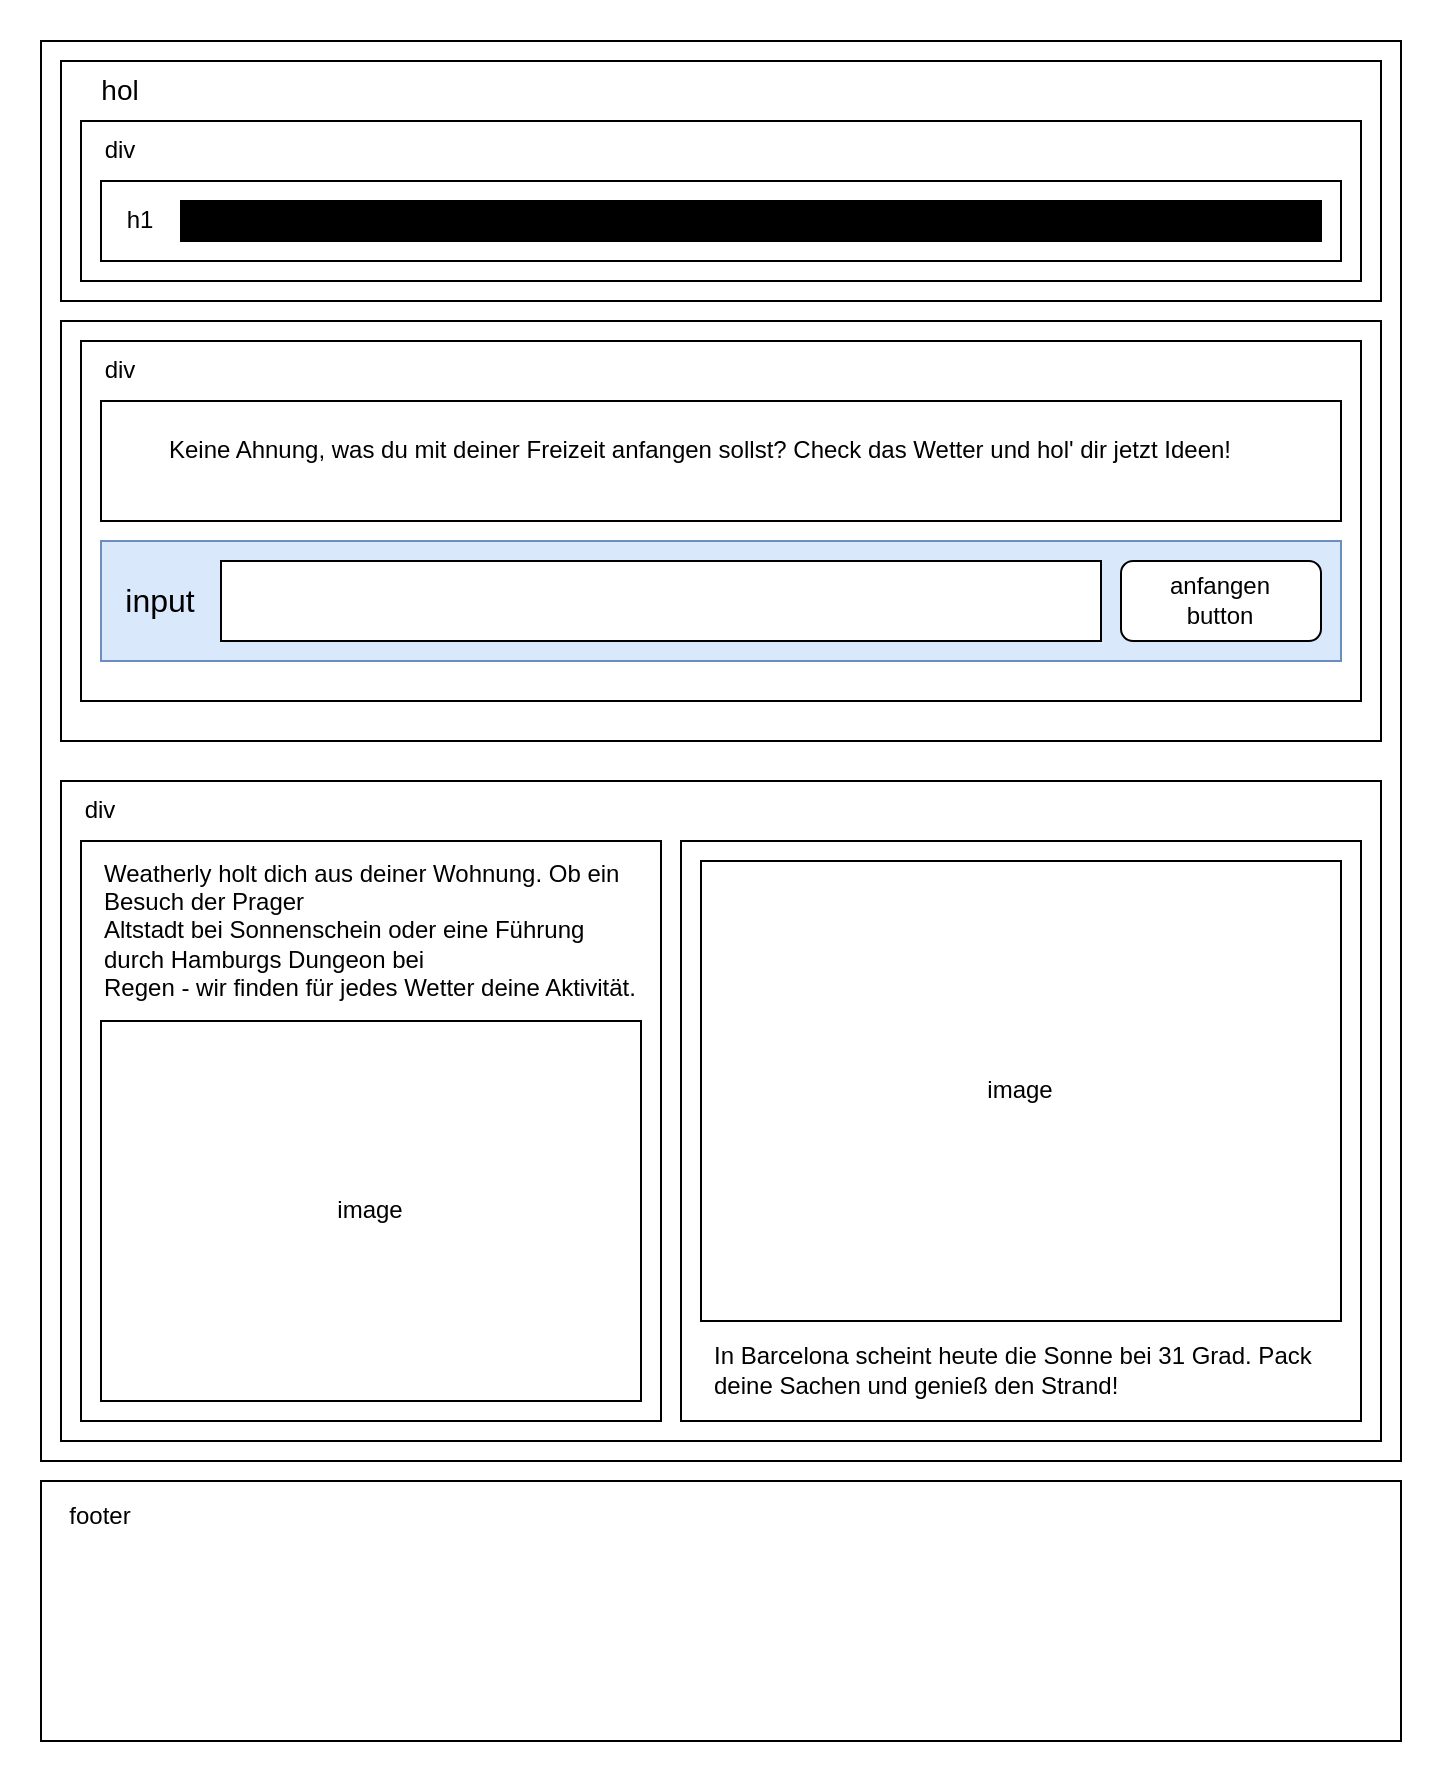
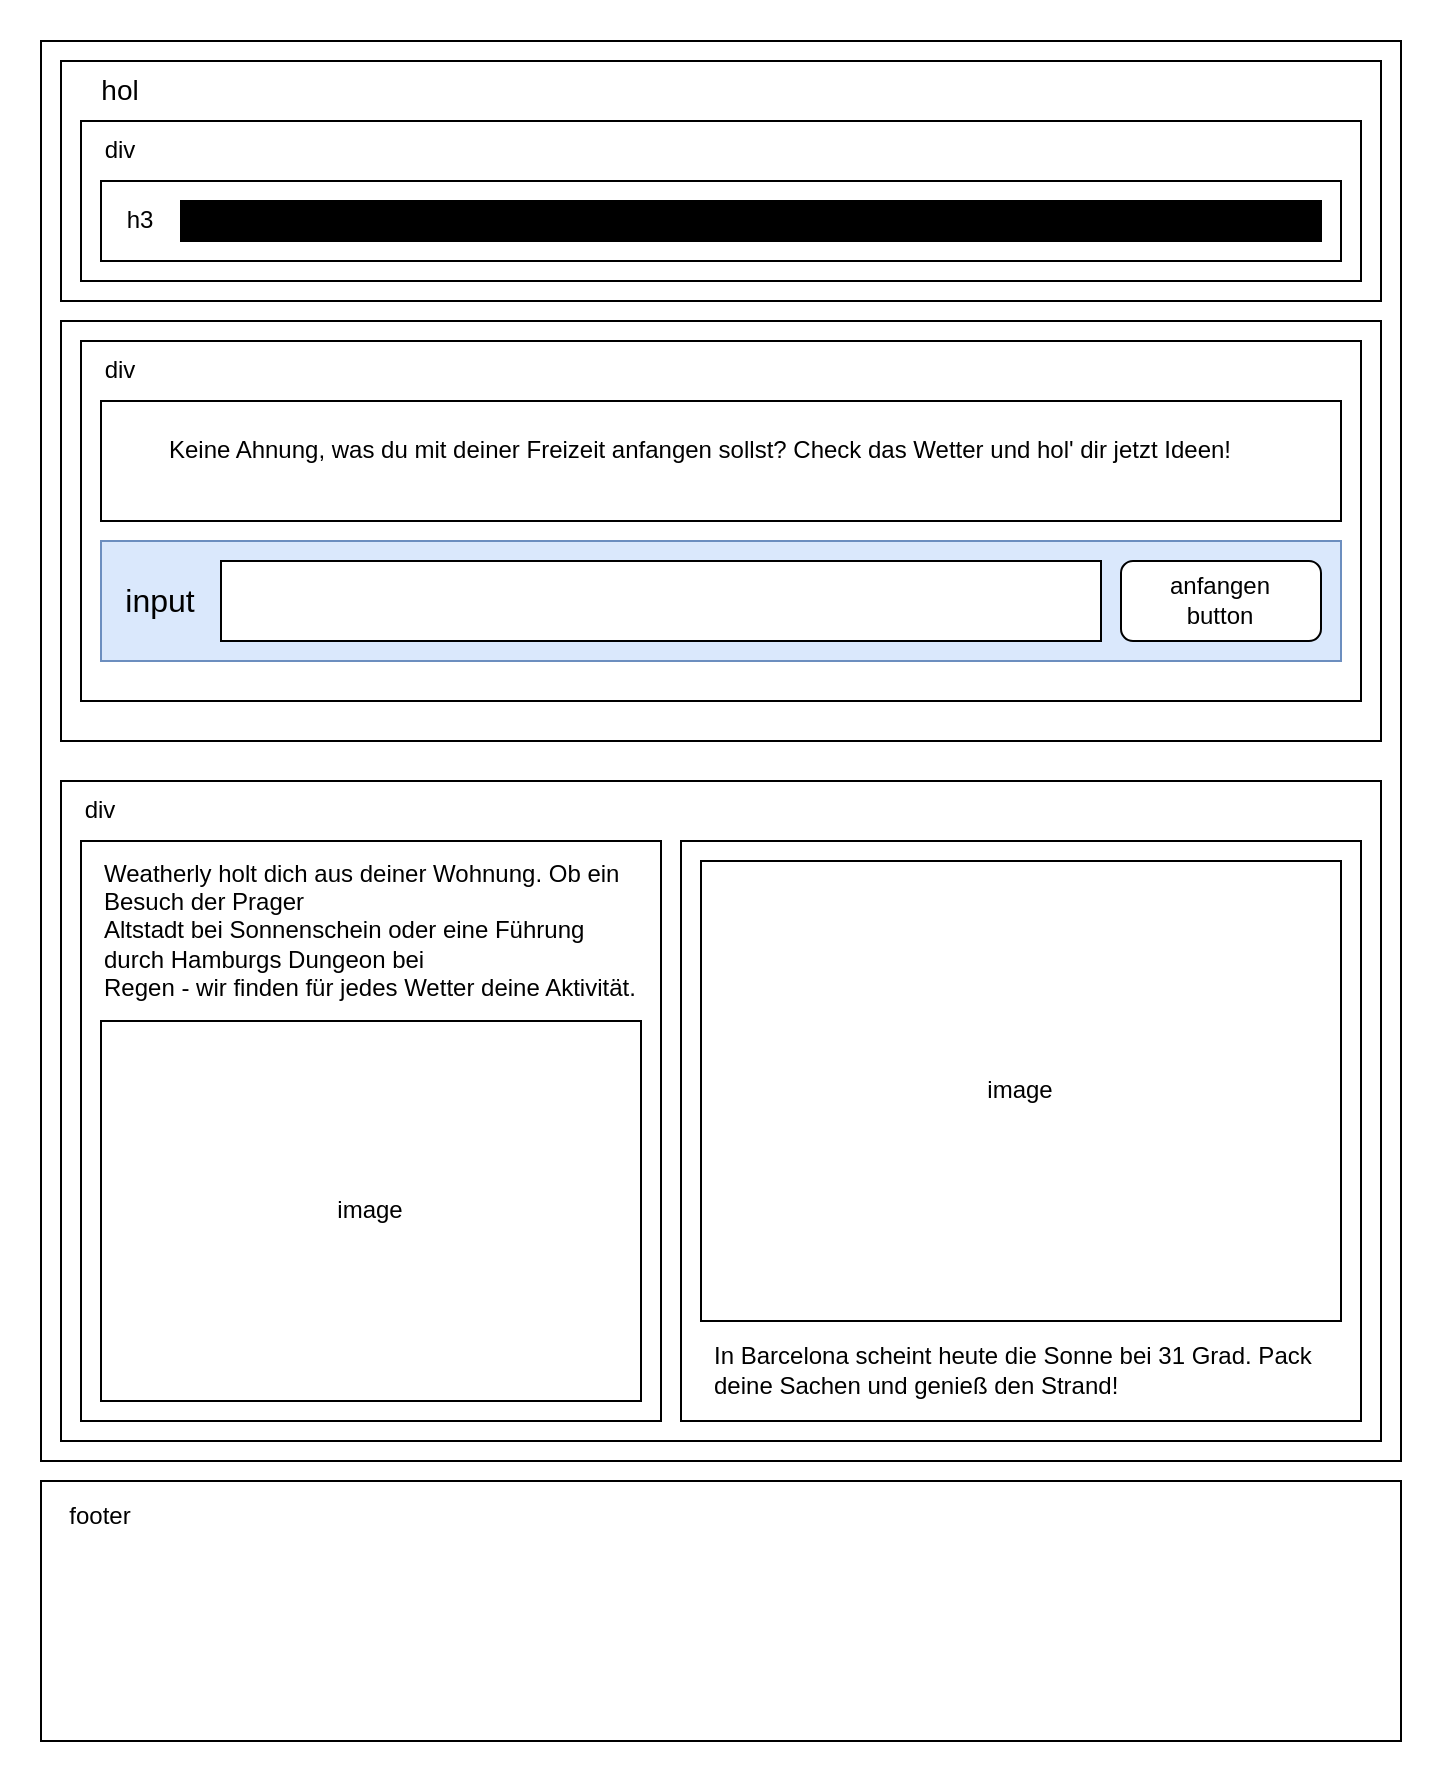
(141, 221) -> (141, 221)
